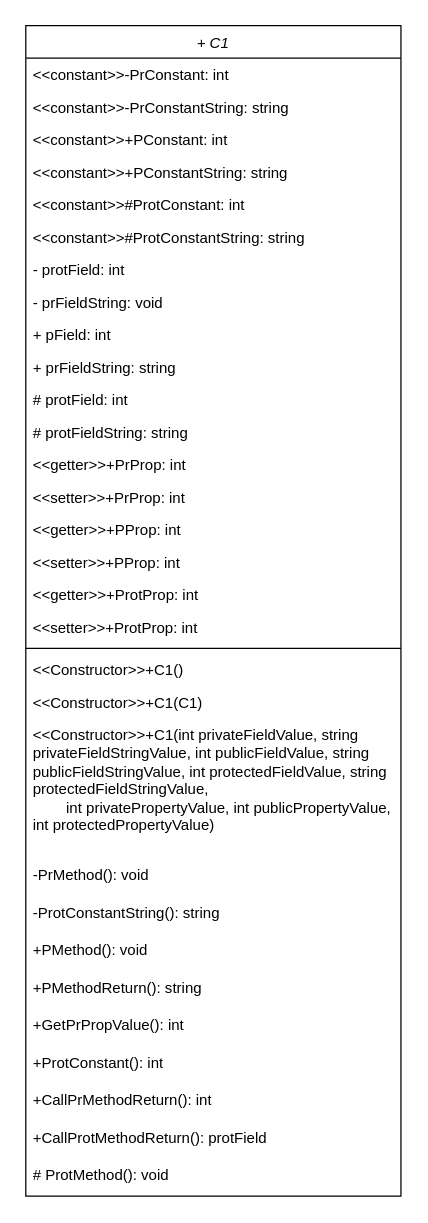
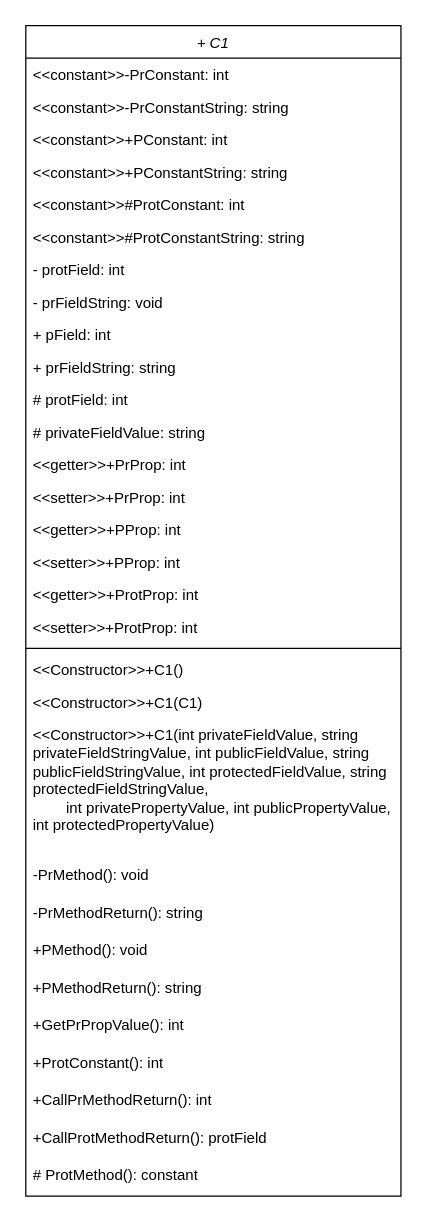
(124, 433) -> (130, 433)
(147, 913) -> (132, 913)
(111, 1176) -> (130, 1176)
